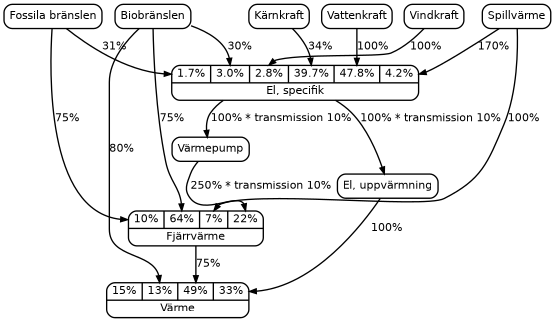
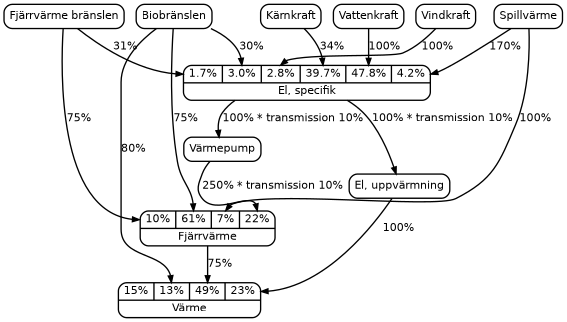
(53, 16) -> (64, 16)
(182, 219) -> (194, 219)
(231, 291) -> (243, 291)
